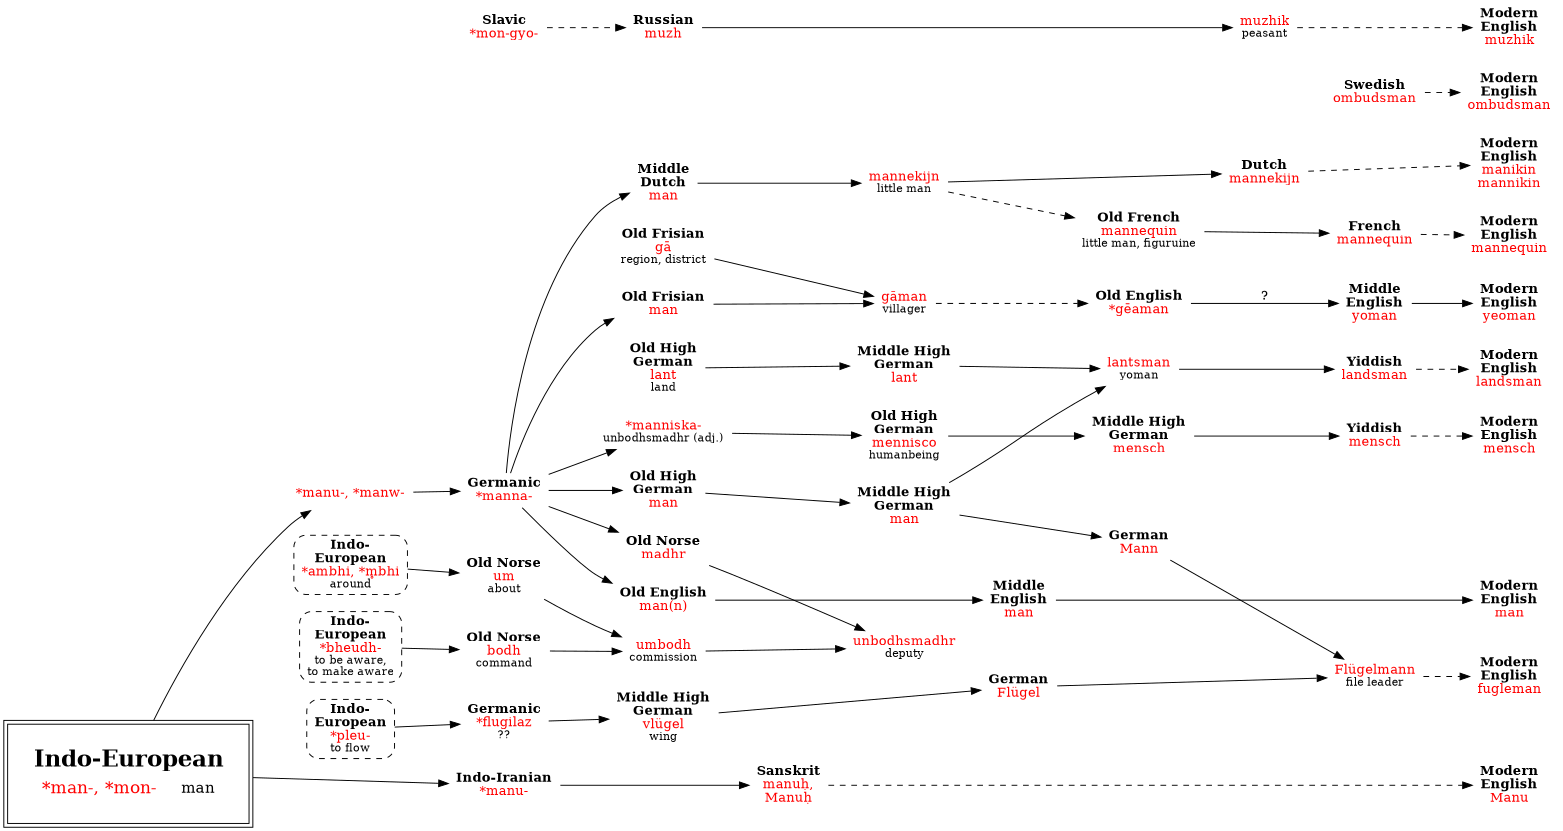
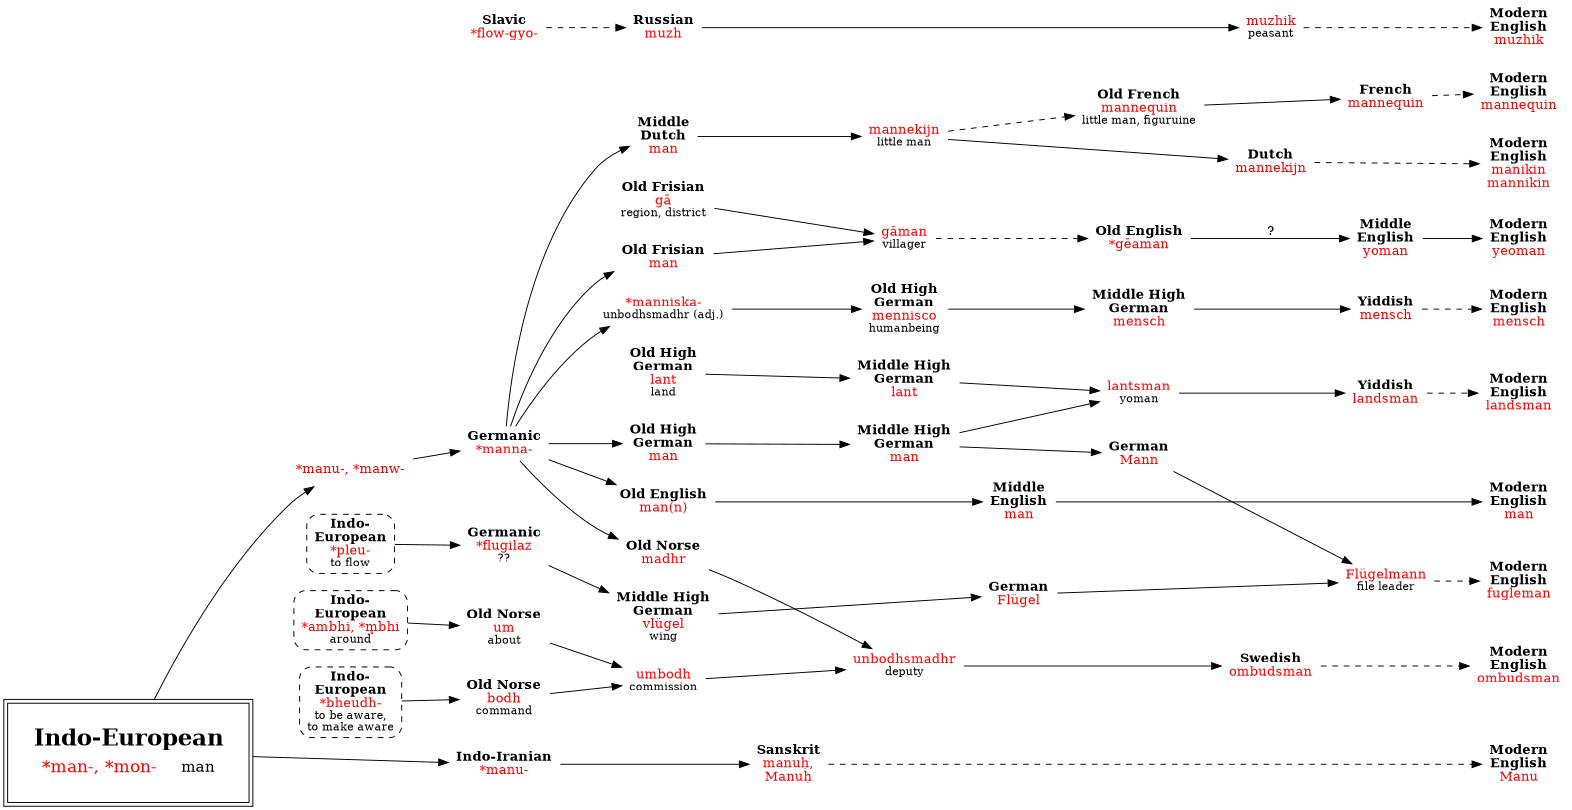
(504, 33) -> (504, 33)
none -> (1088, 666)
